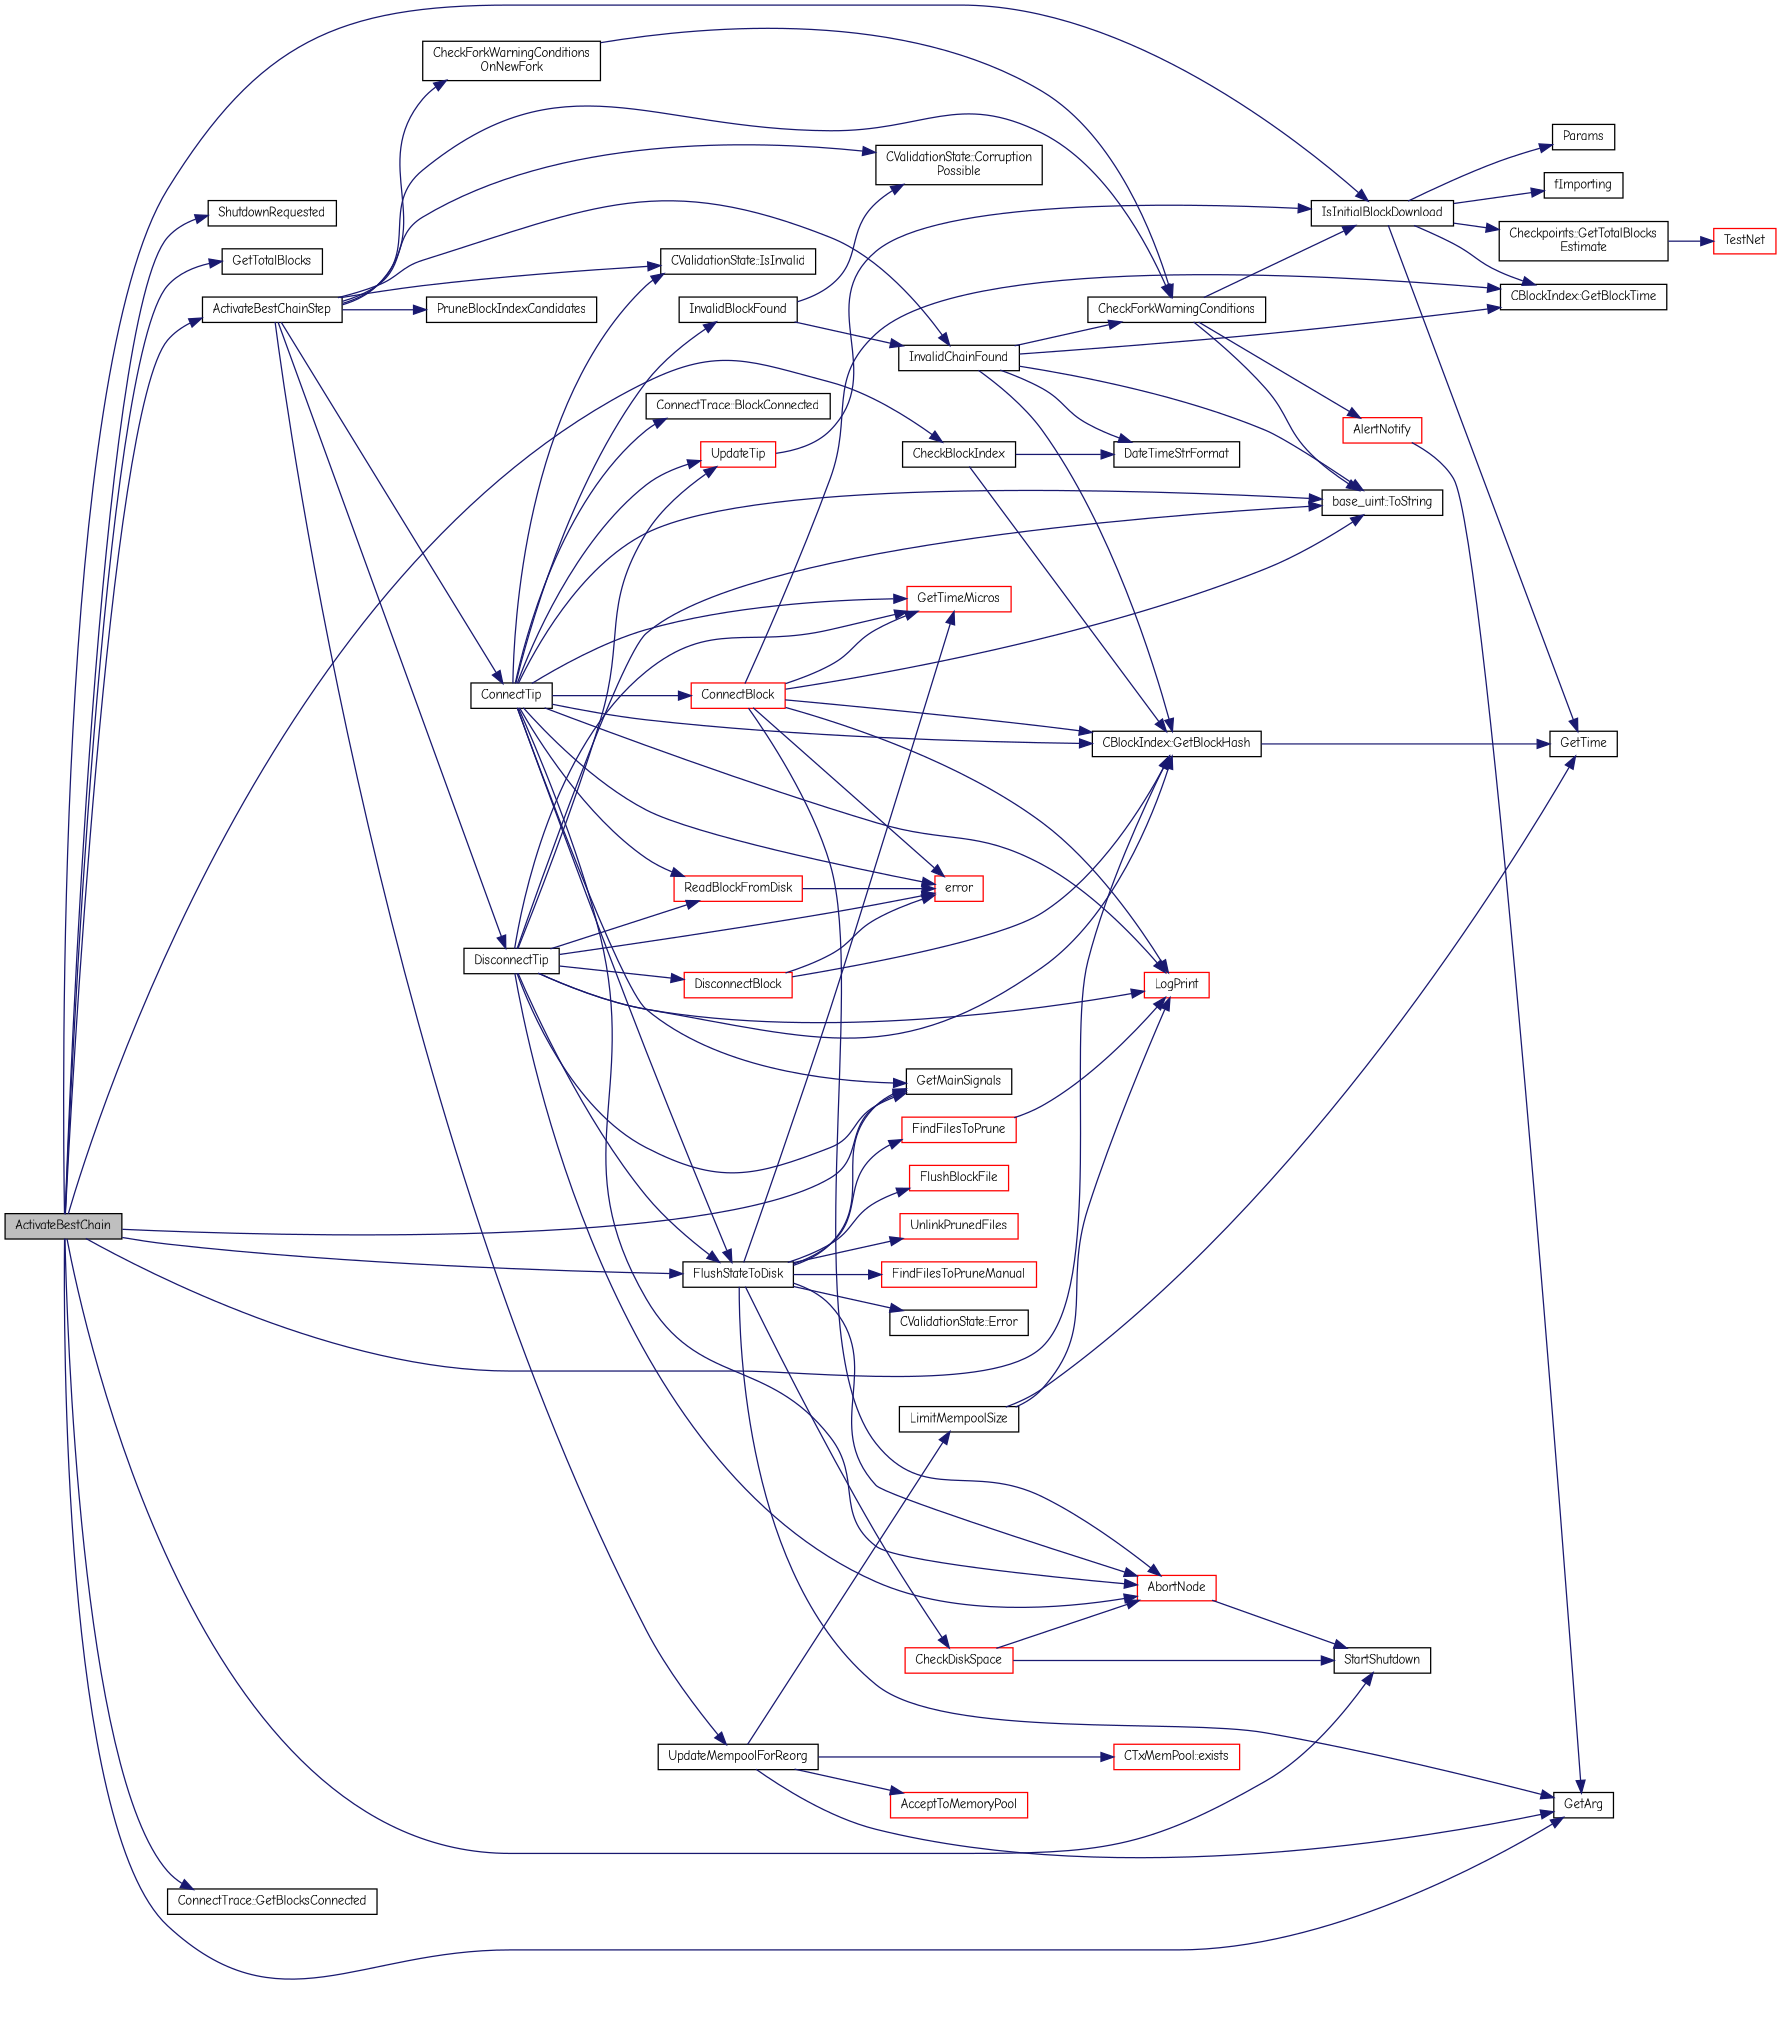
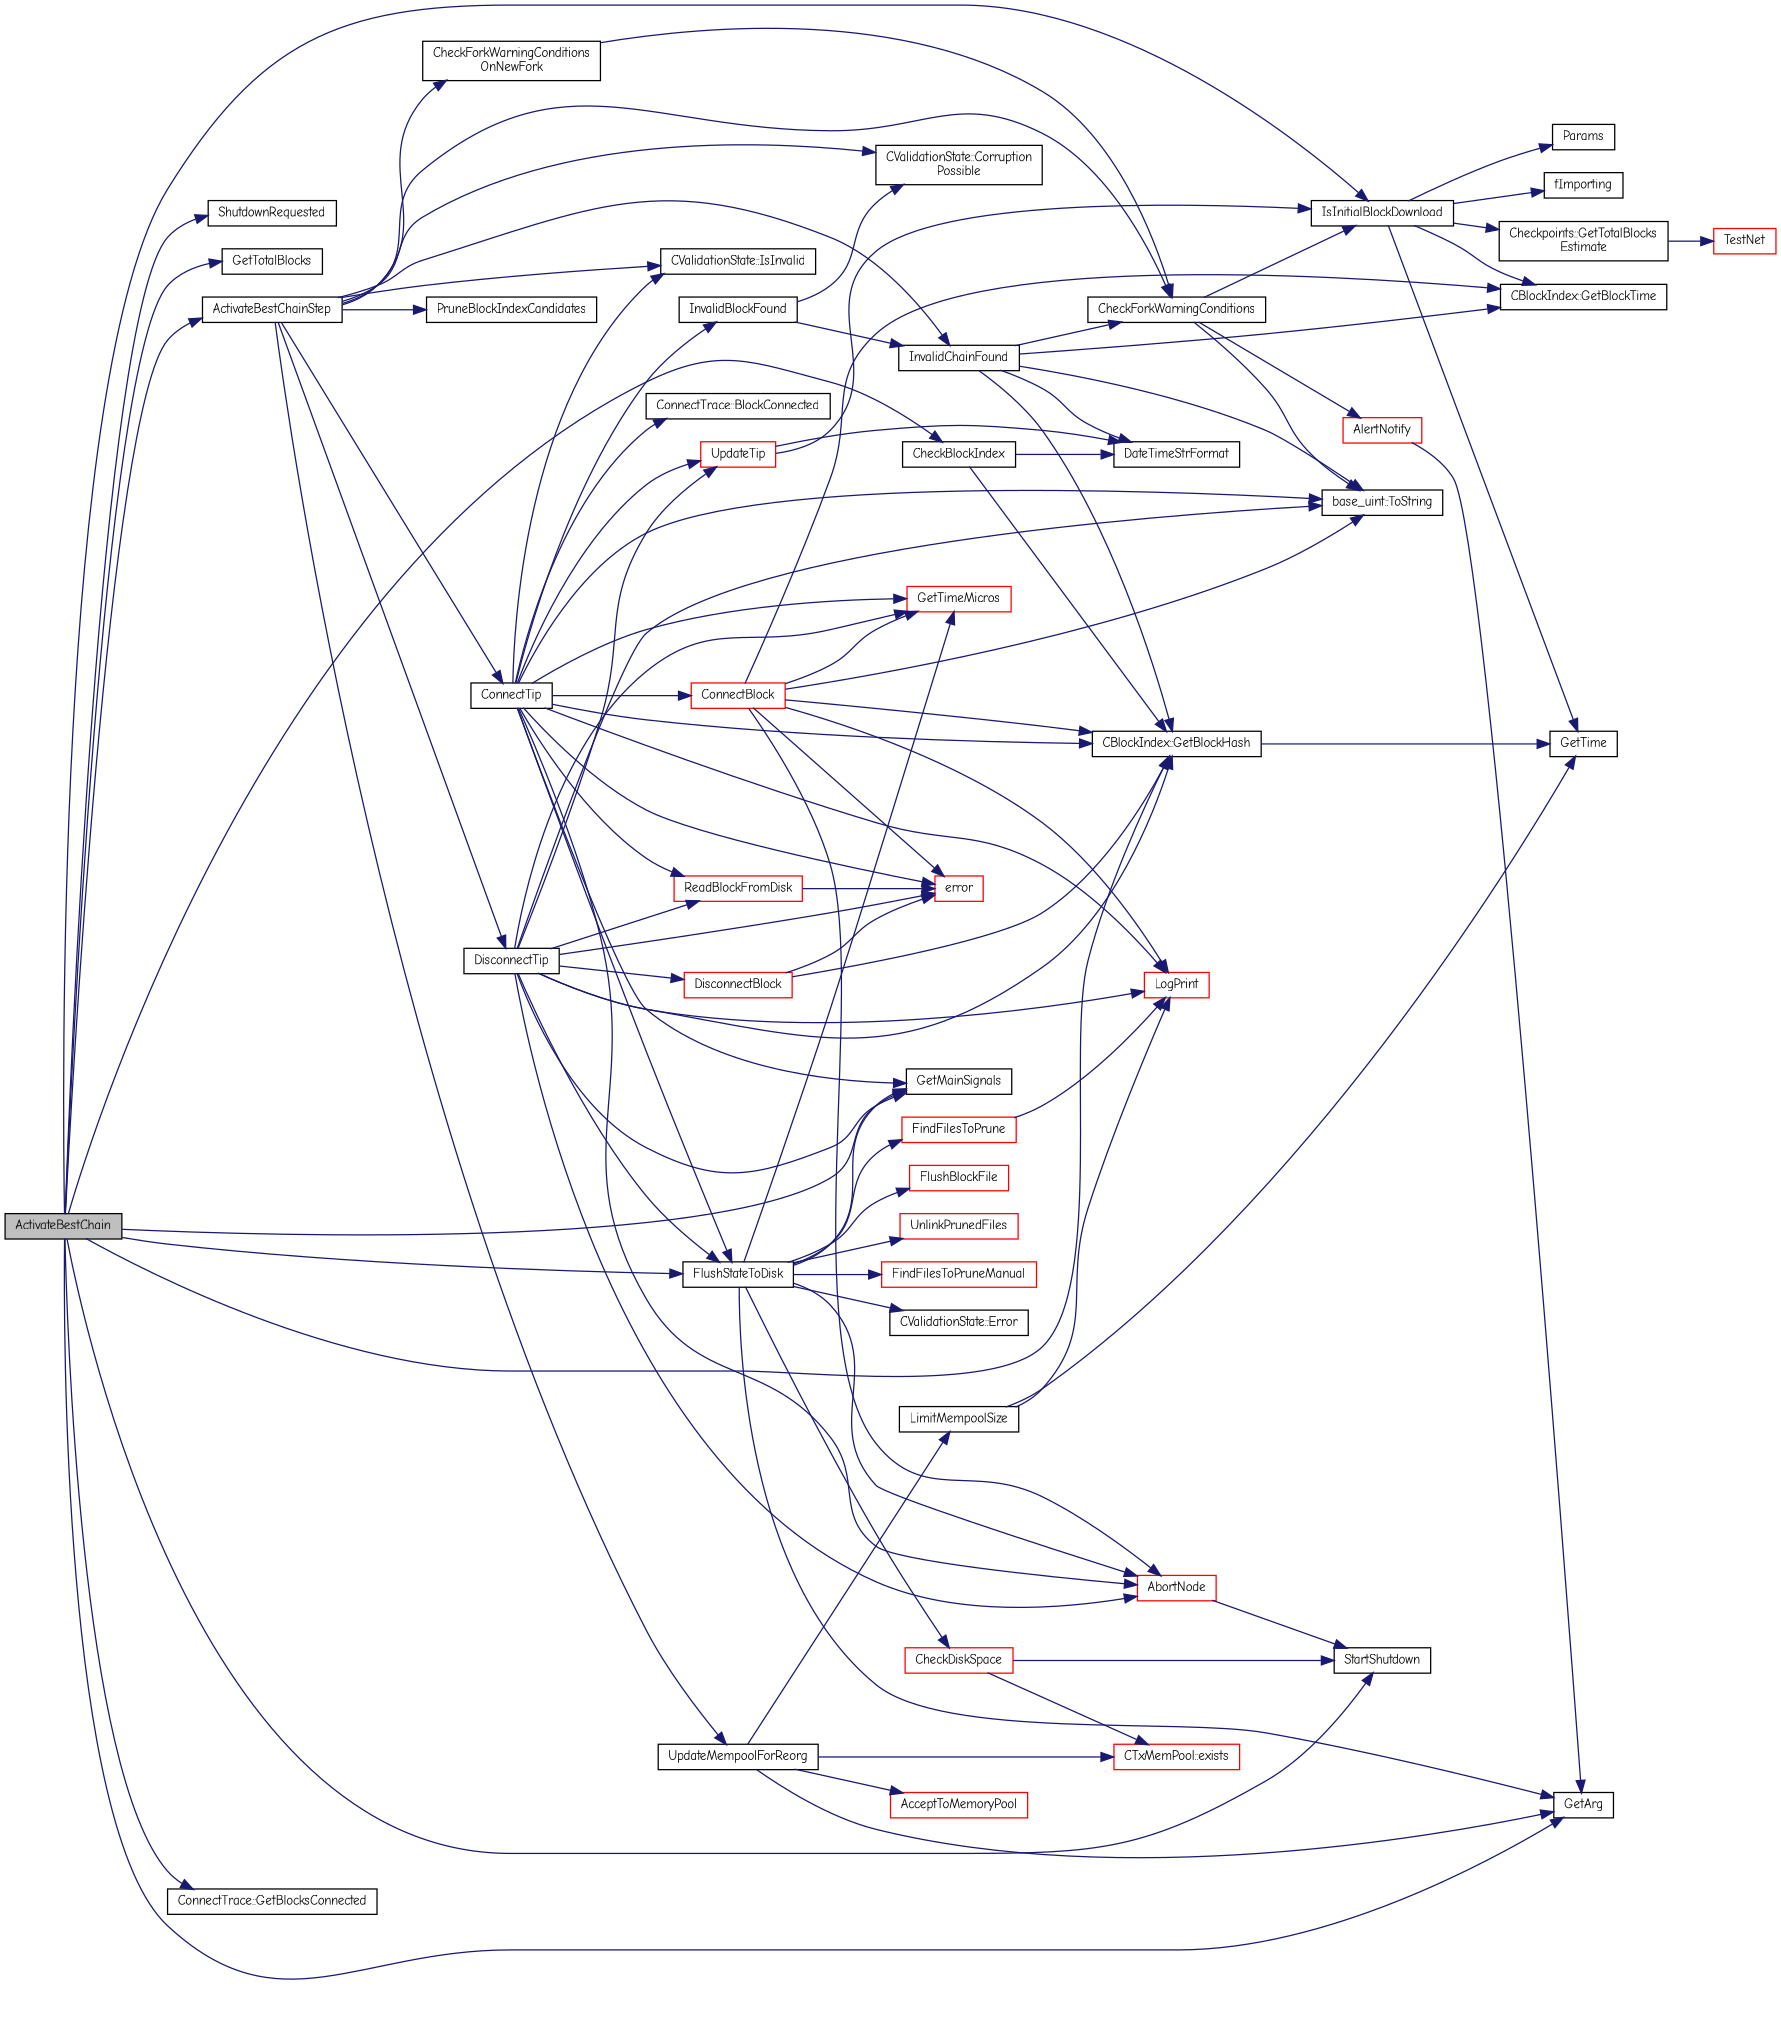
none -> (942, 426)
(1062, 1626) -> (1062, 1706)
